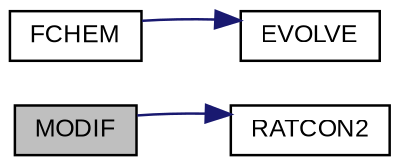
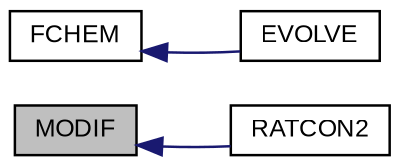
(179, 19) -> (204, 53)
(171, 114) -> (197, 147)
